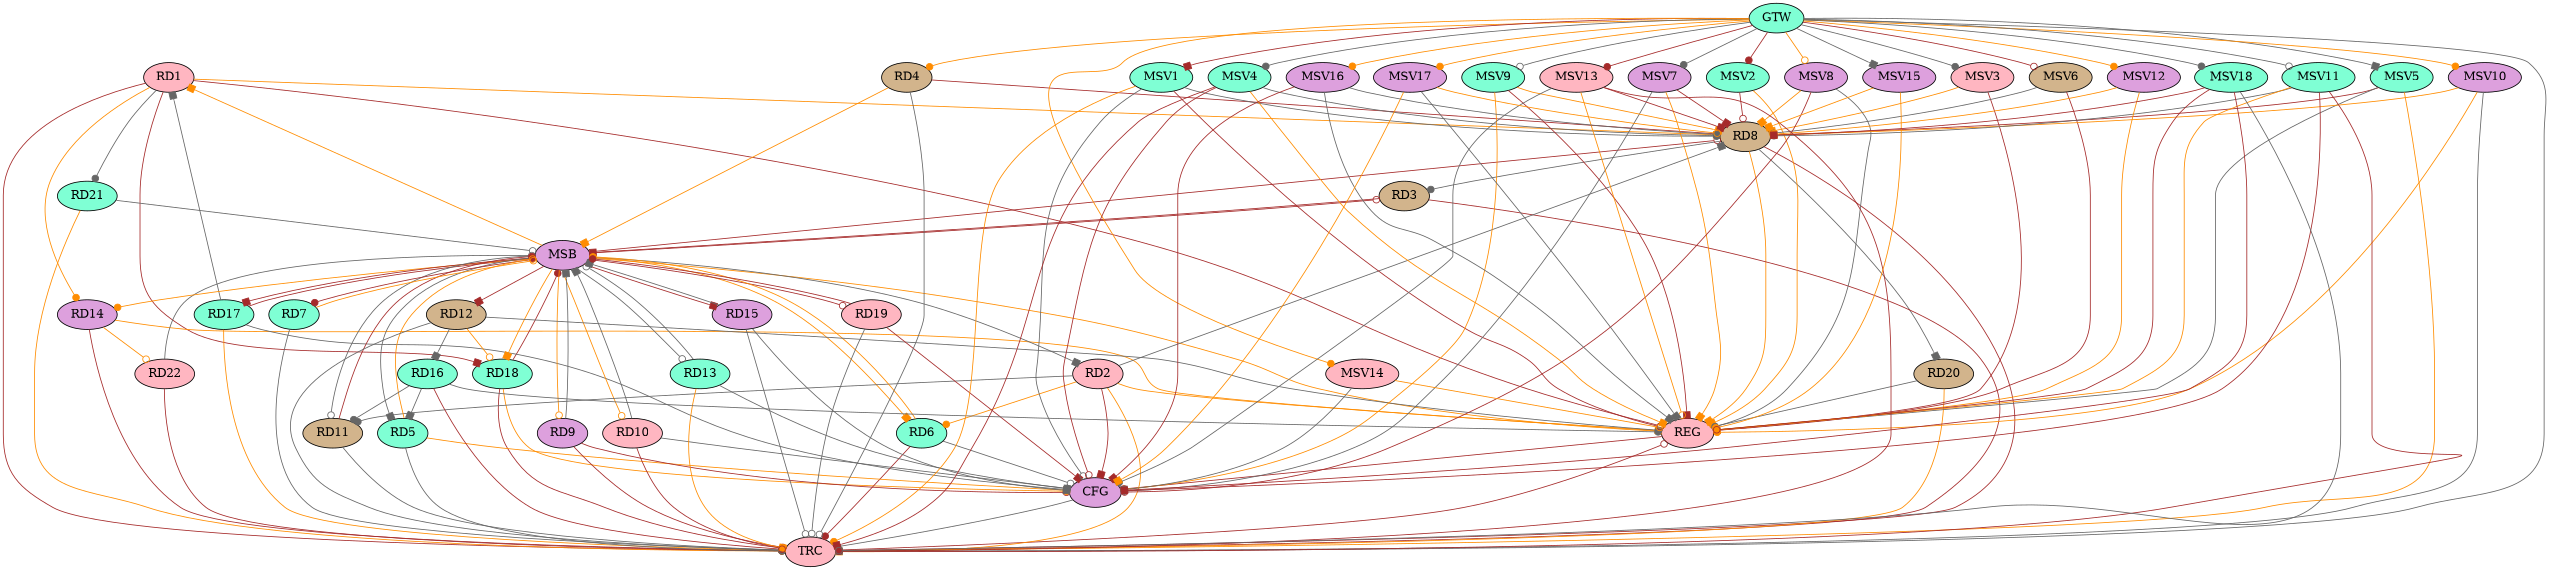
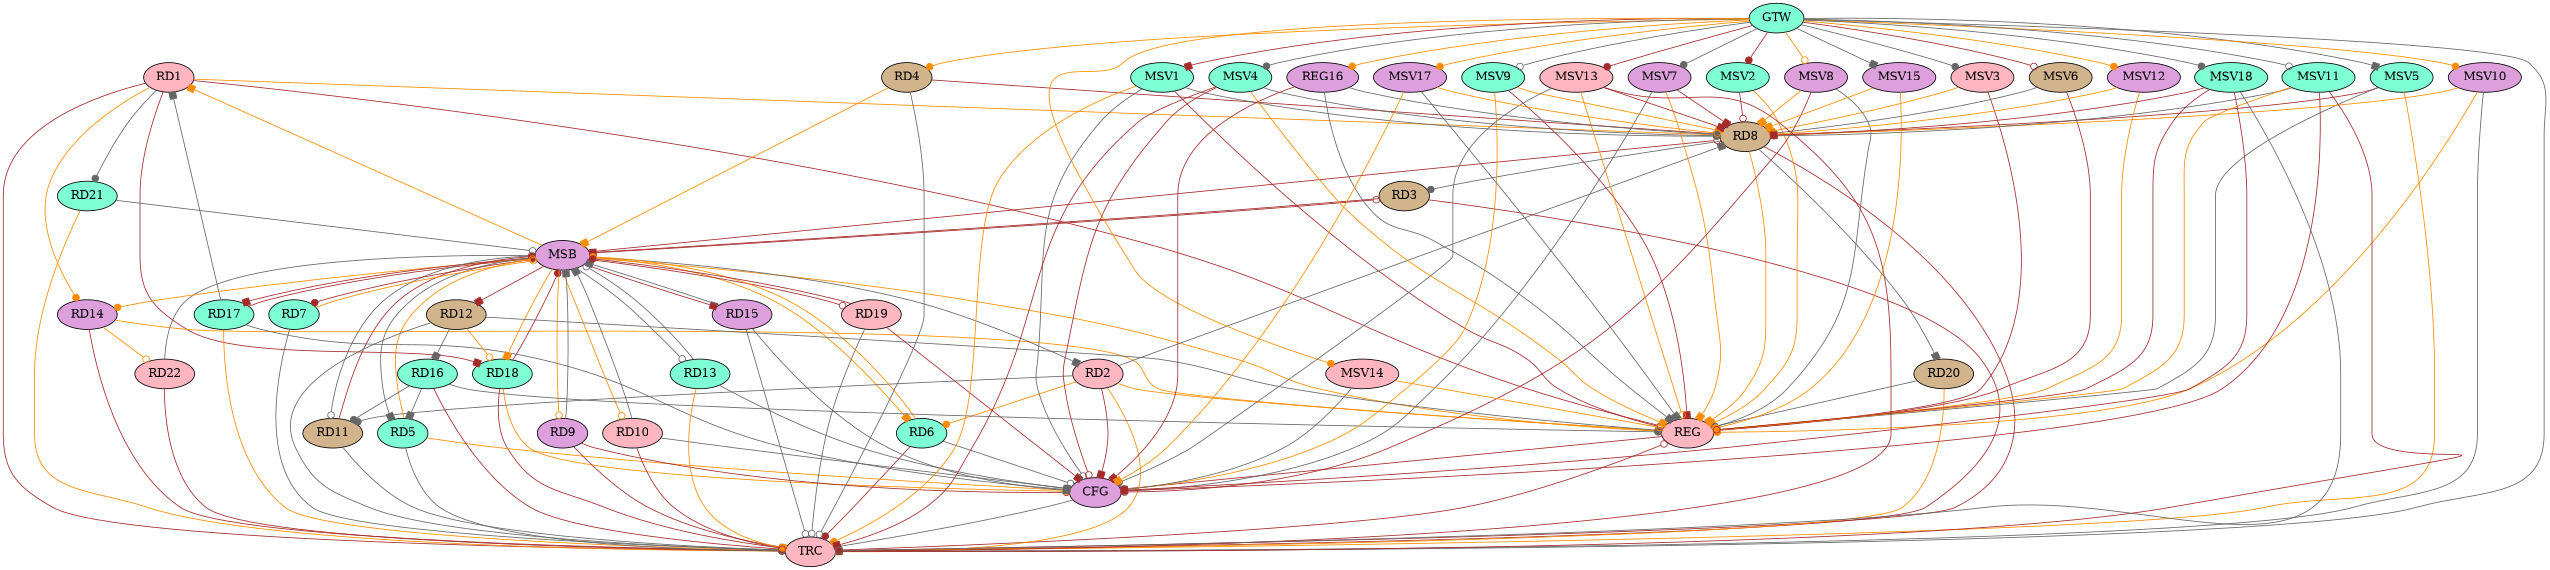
(1323, 77) -> (1323, 77)
(1868, 111) -> (1868, 111)
